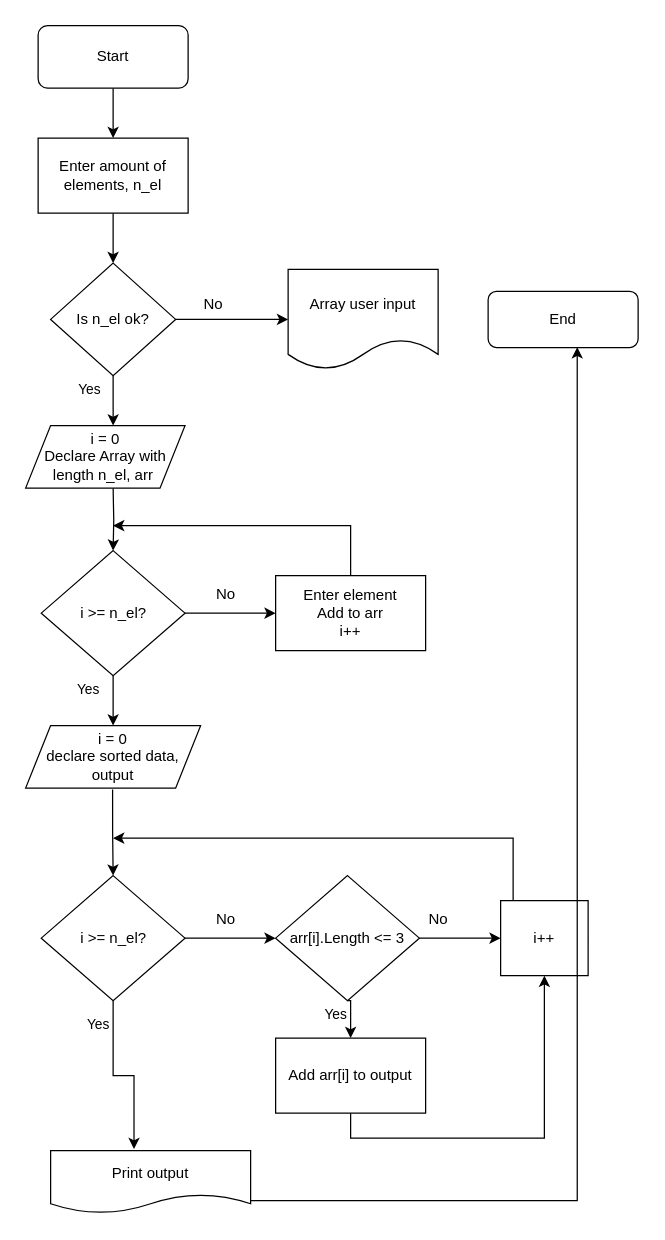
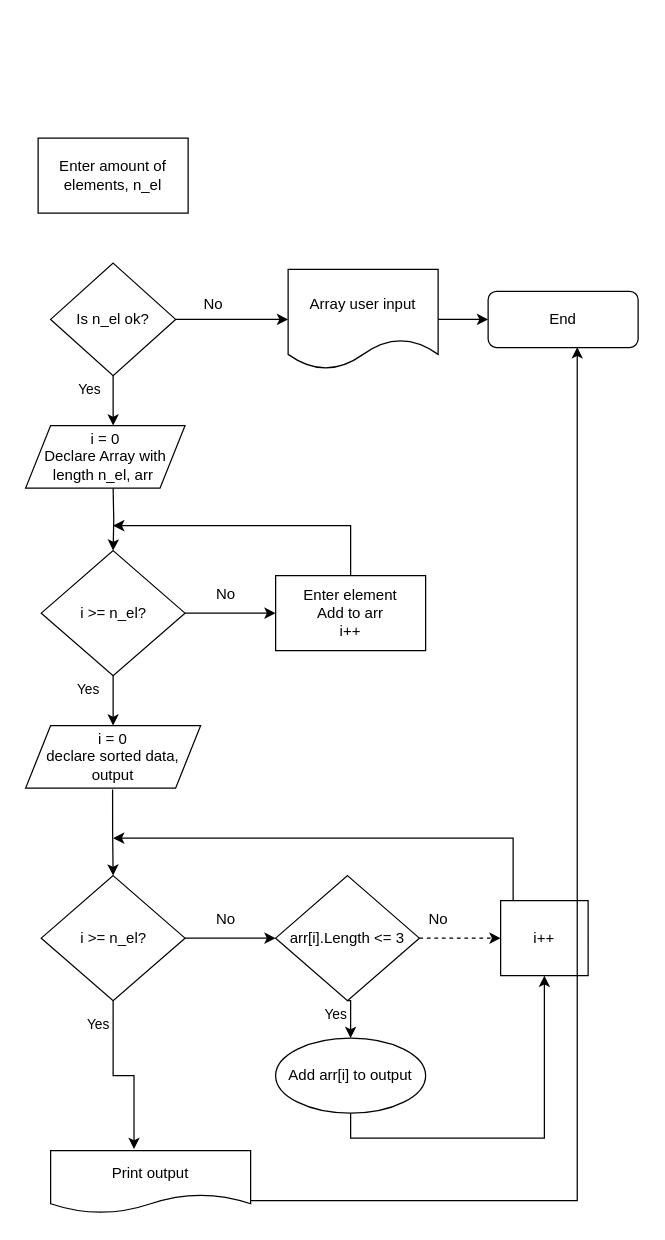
(113, 57) -> none
(113, 109) -> none
(113, 234) -> none
none -> (459, 319)
(457, 938) -> (457, 938)
(351, 1076) -> (351, 1076)
